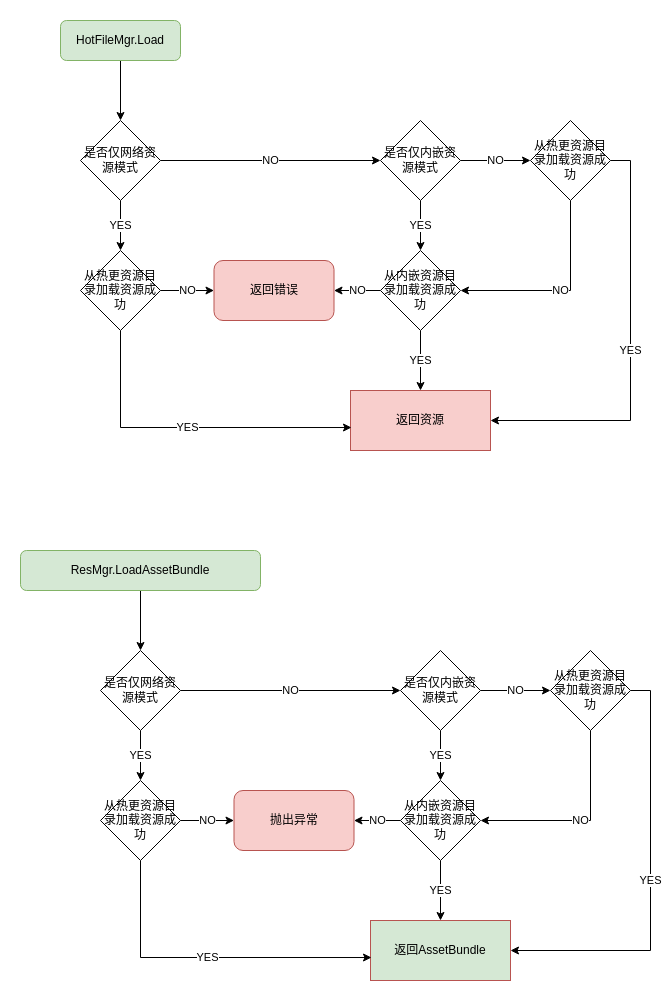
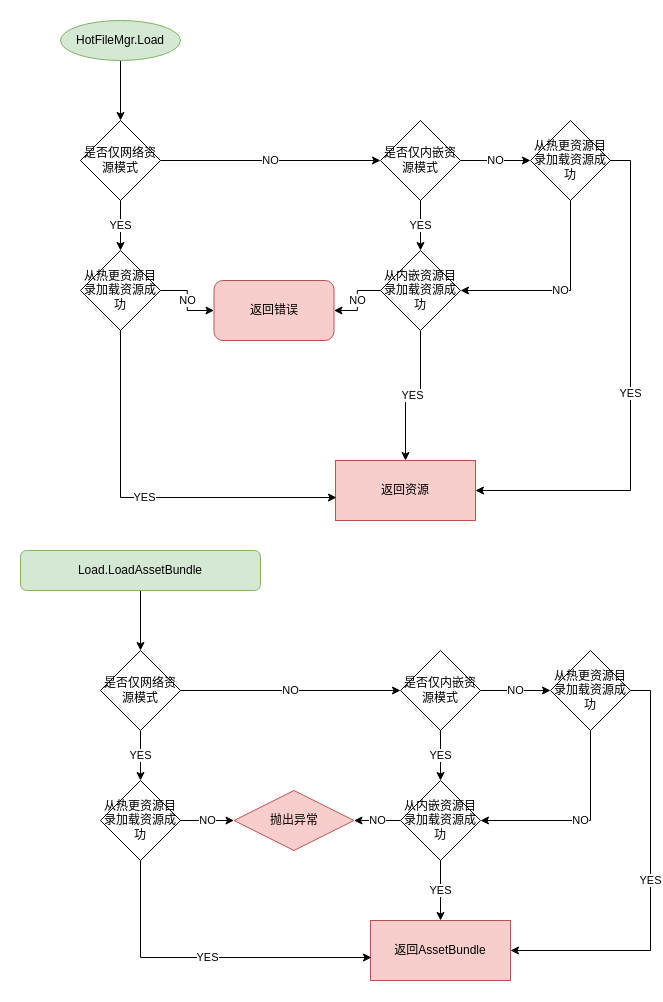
(121, 41) -> (121, 41)
(274, 291) -> (274, 311)
(421, 421) -> (406, 491)
(141, 571) -> (141, 571)
(294, 821) -> (294, 821)
(441, 951) -> (441, 951)
